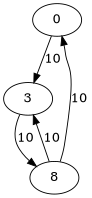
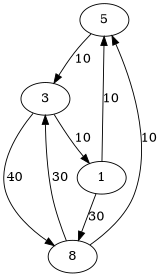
(57, 20) -> (104, 20)
(26, 138) -> (15, 178)
(52, 138) -> (60, 178)
none -> (102, 178)
